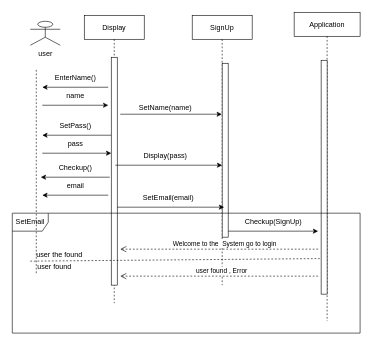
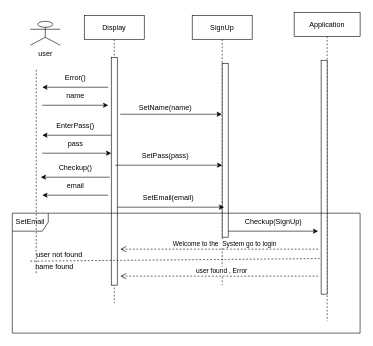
(76, 78) -> (76, 78)
(76, 126) -> (76, 126)
(166, 156) -> (166, 156)
(61, 255) -> (61, 255)
(55, 267) -> (55, 267)
